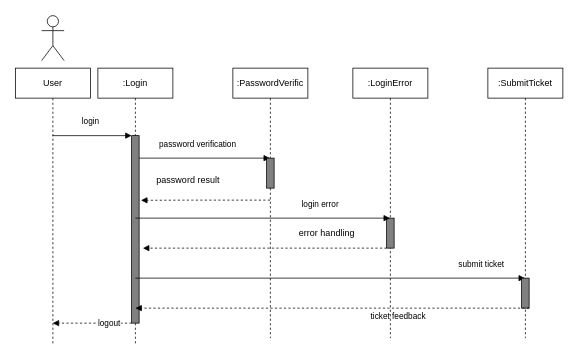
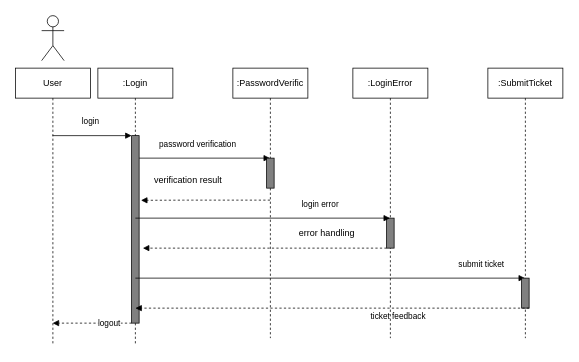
(188, 180) -> (188, 180)
